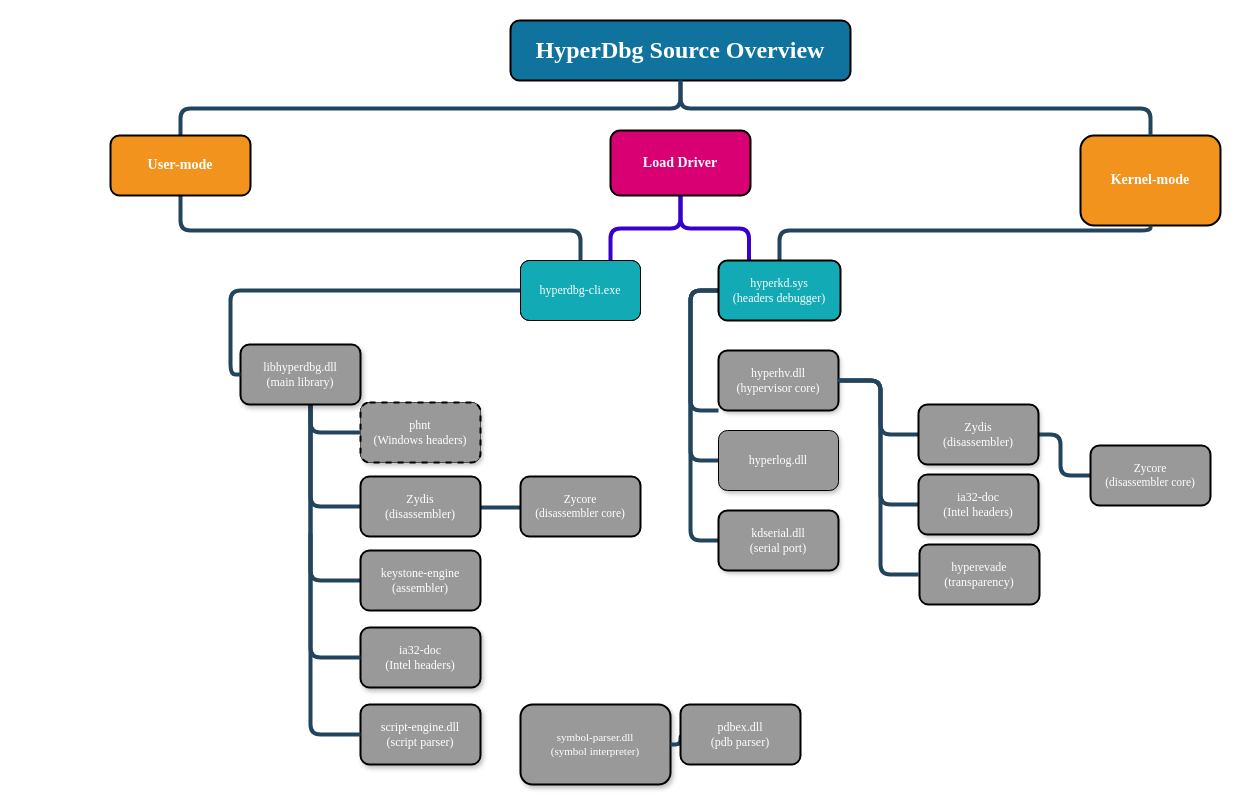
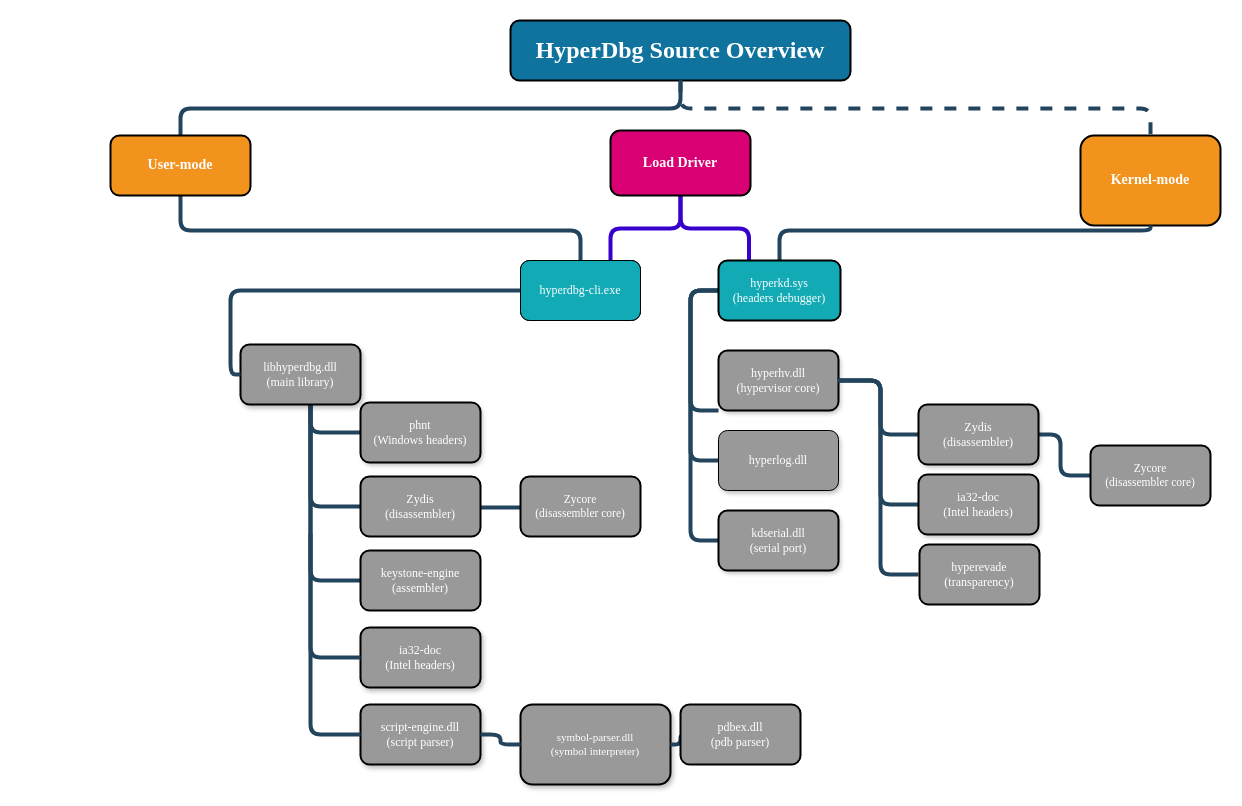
(1137, 109) -> (1137, 109)
(421, 433) -> (421, 433)
none -> (501, 741)
